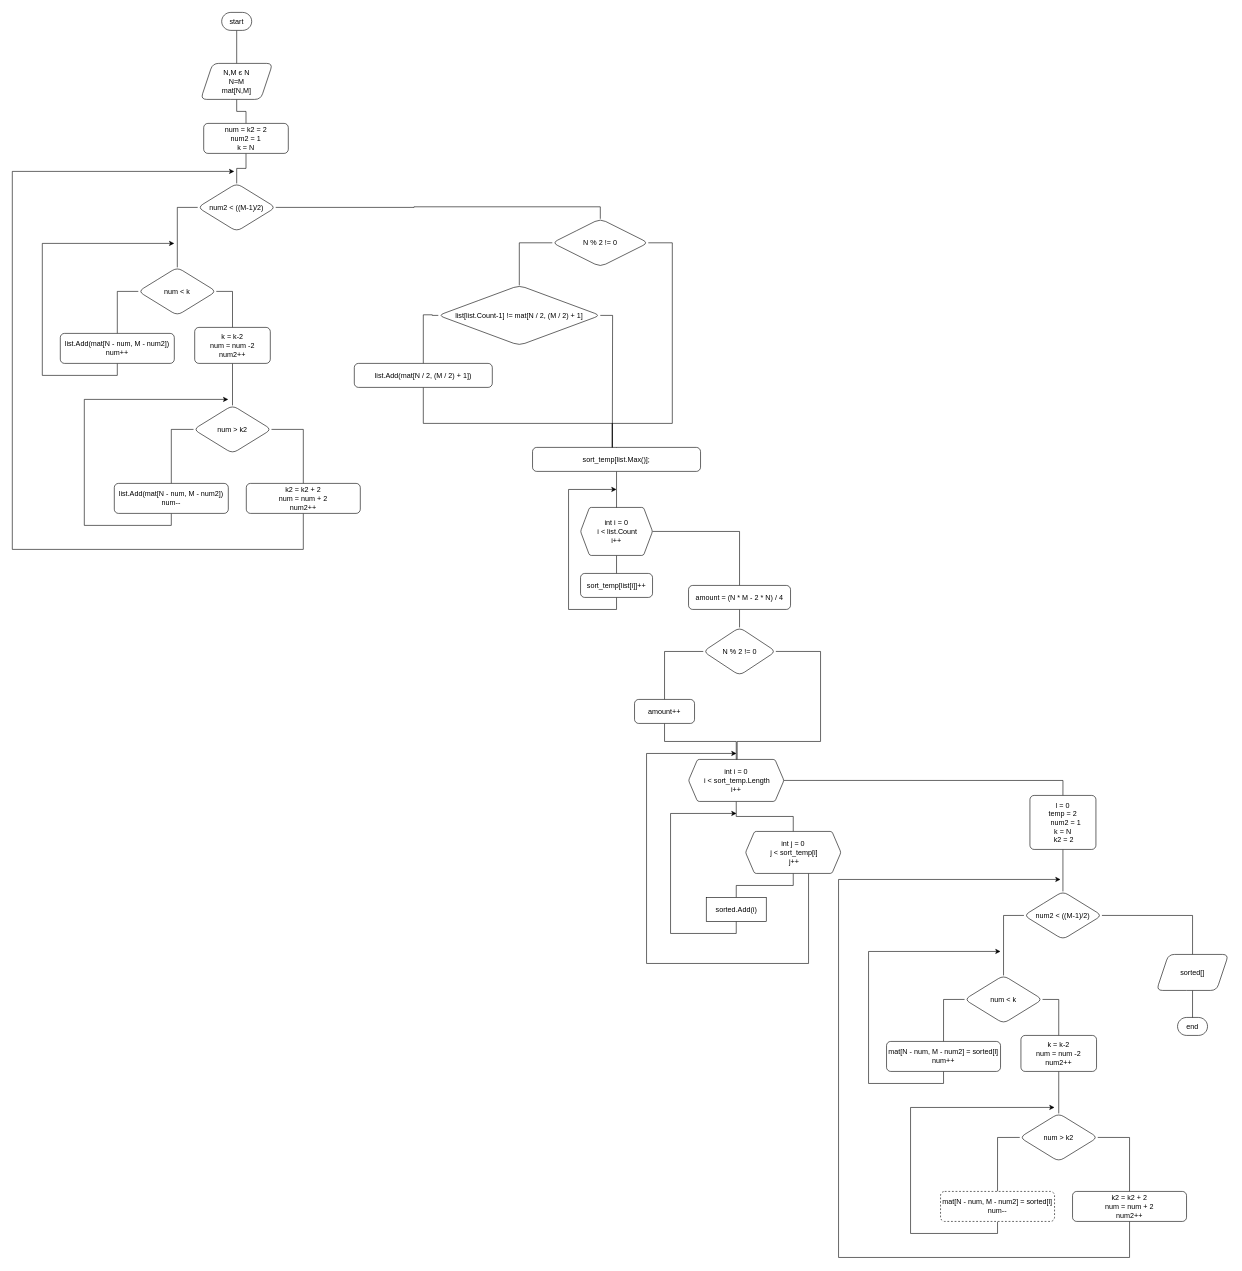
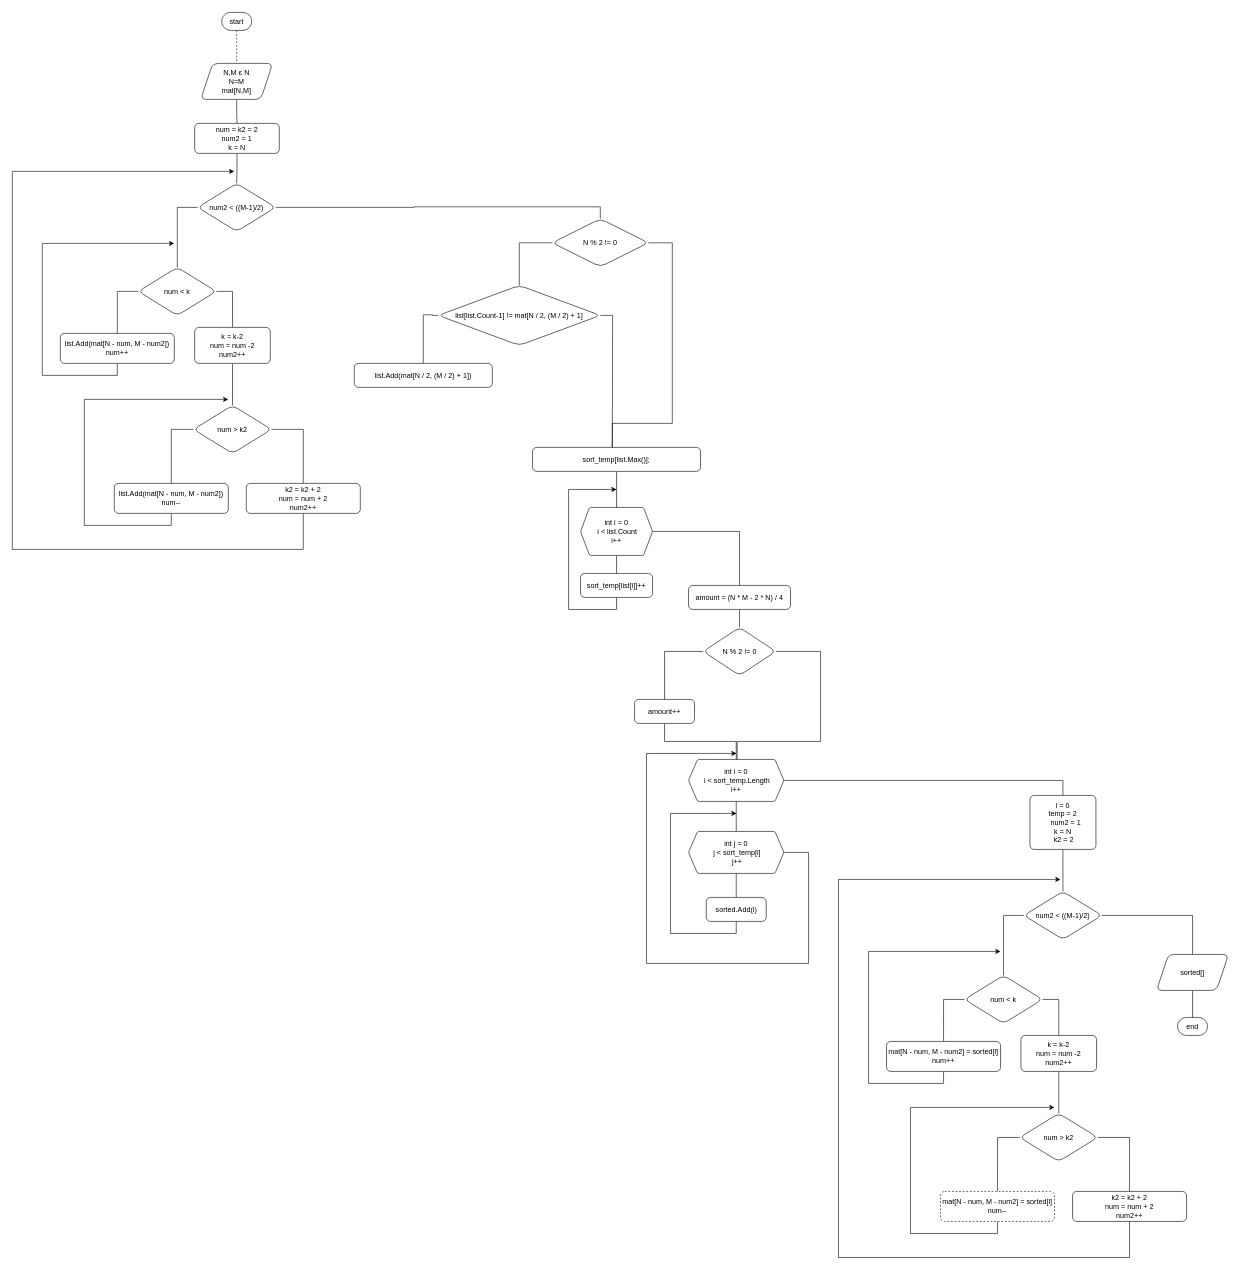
(237, 46) -> (237, 46)
(246, 138) -> (237, 138)
(498, 423) -> none
(793, 852) -> (736, 852)
(736, 909) -> (736, 909)
